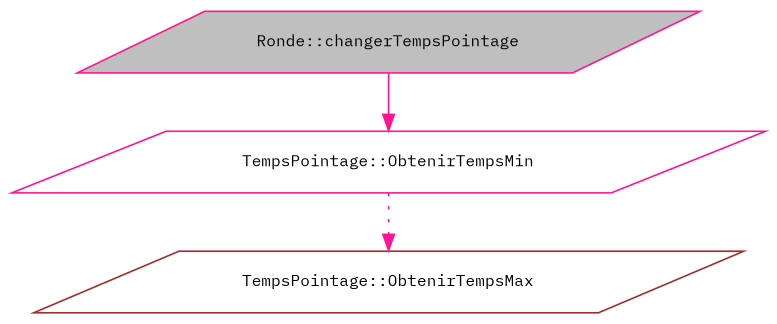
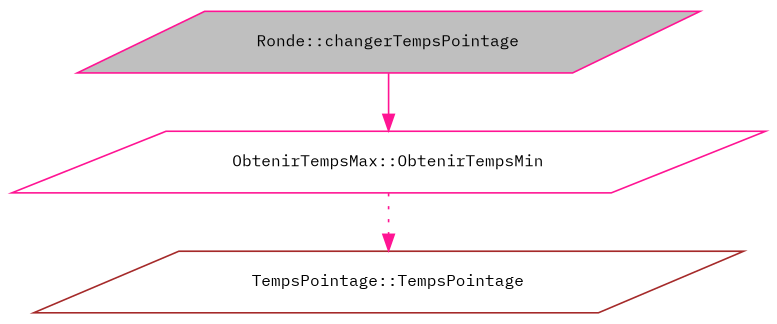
(389, 162) -> (389, 162)
(389, 282) -> (389, 282)
